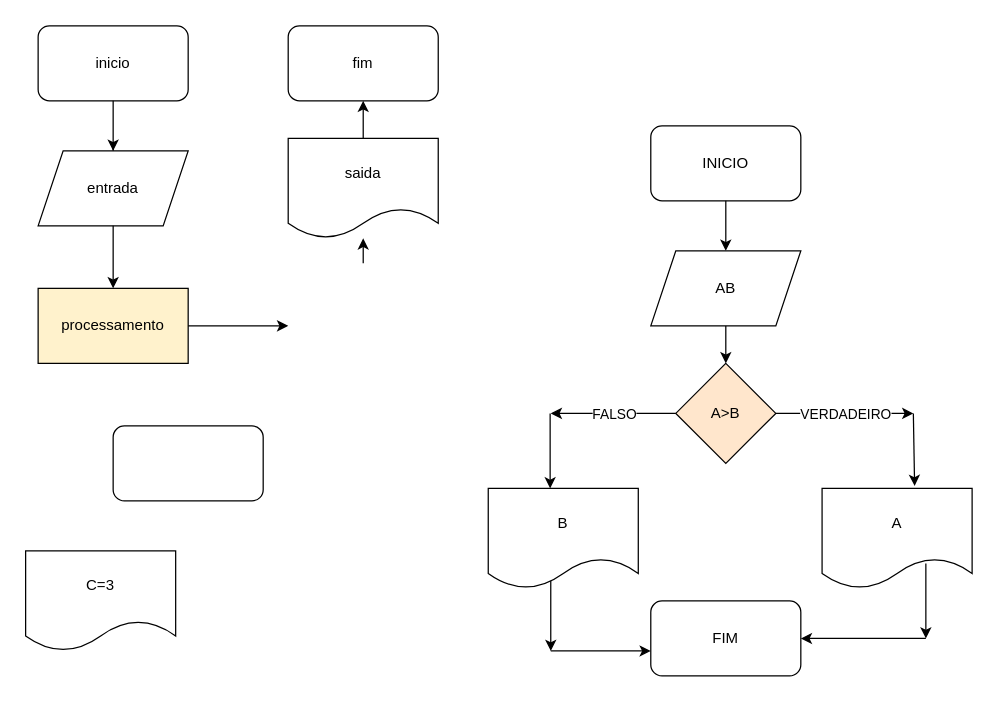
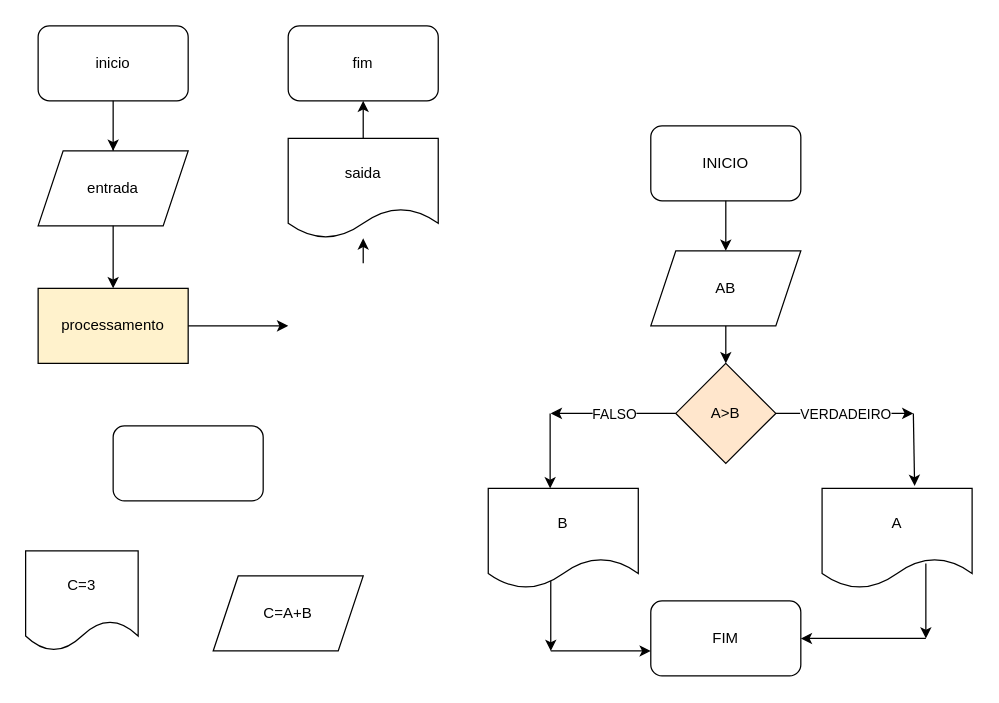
(101, 601) -> (82, 601)
none -> (288, 613)
